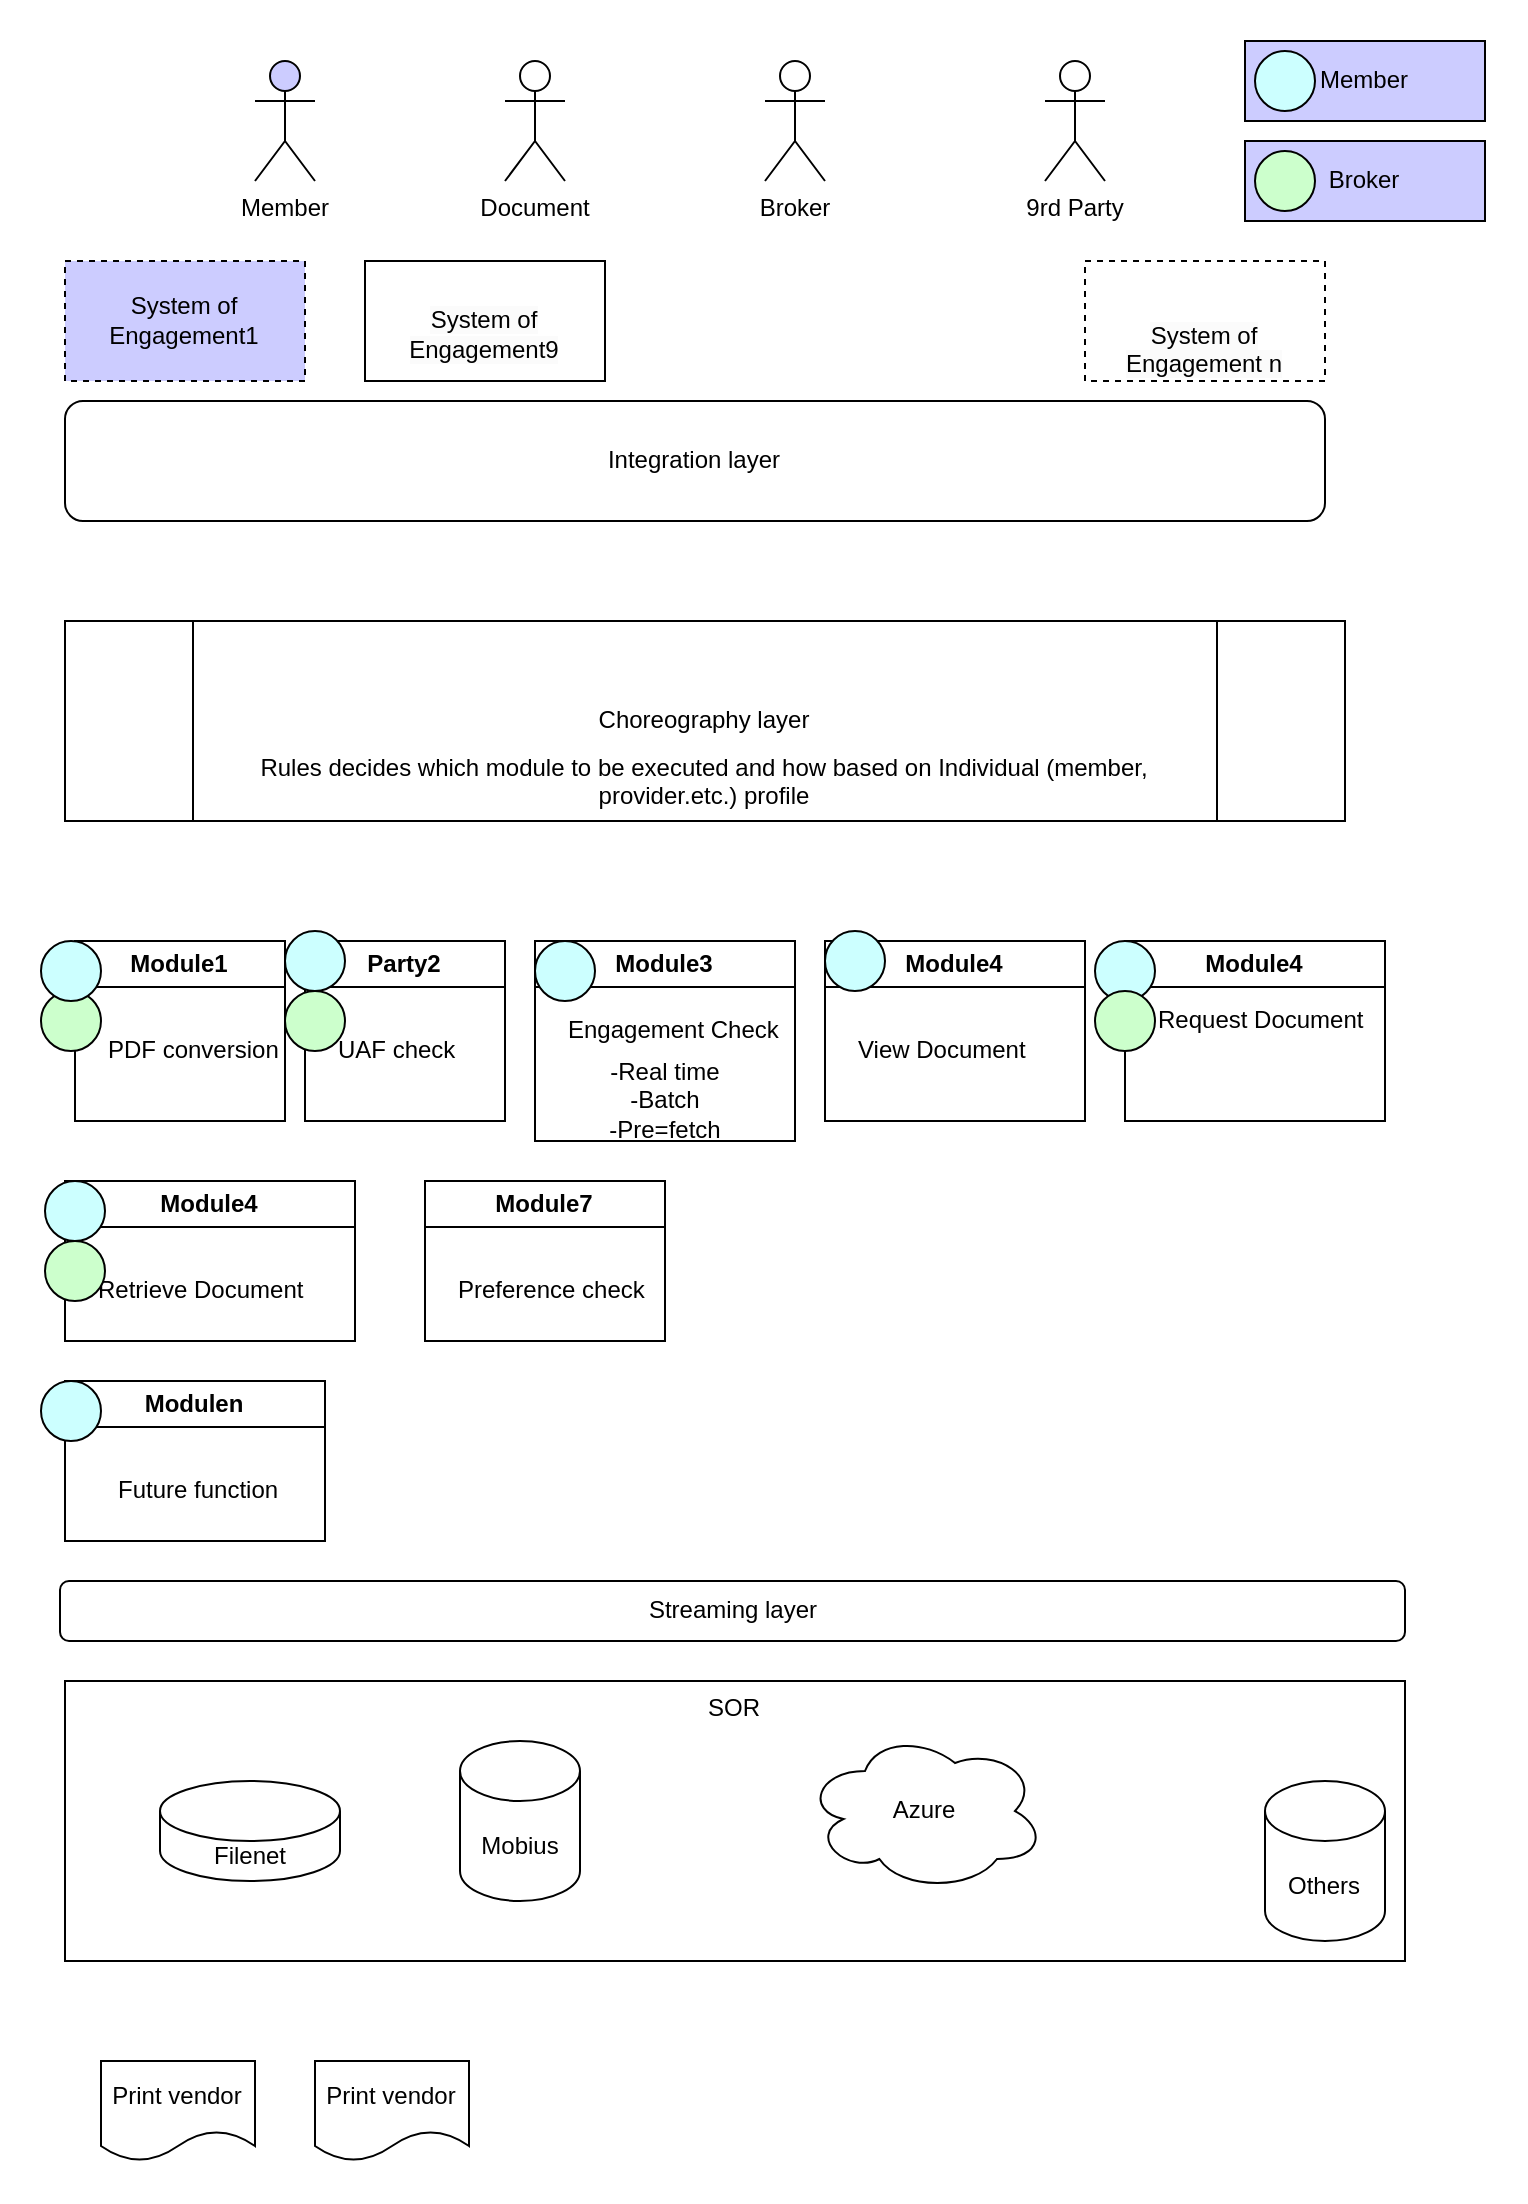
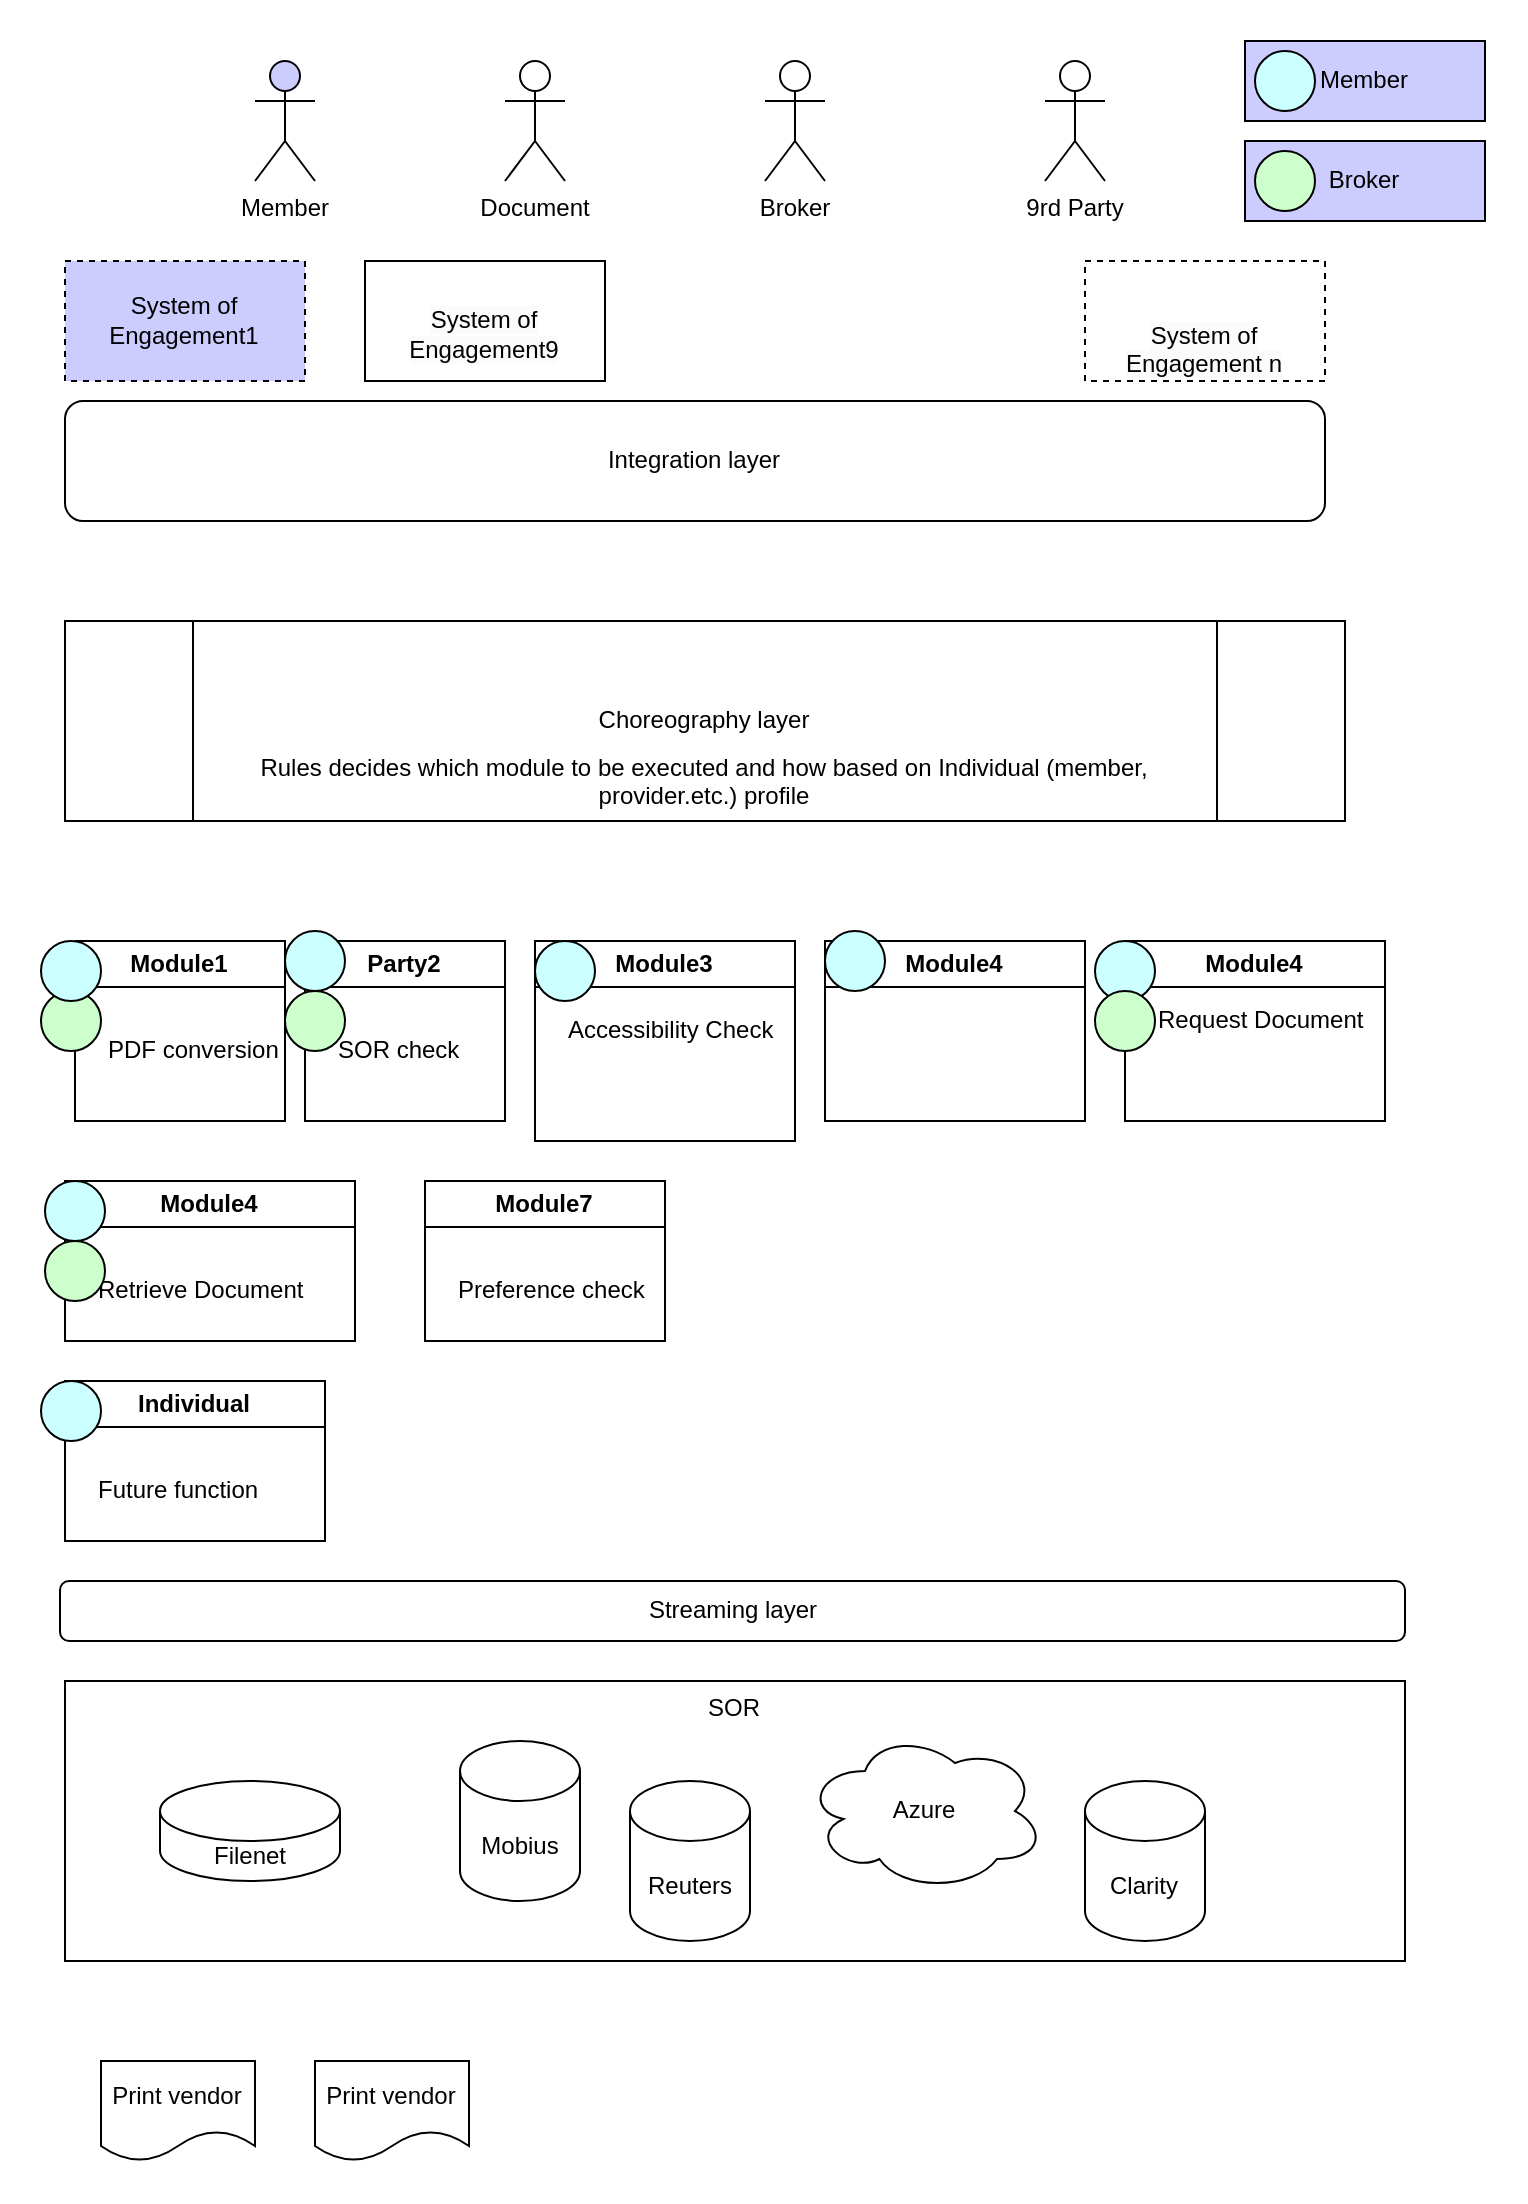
(673, 1031) -> (681, 1031)
(396, 1051) -> (396, 1051)
(965, 1051) -> none
(665, 1101) -> none
(195, 1405) -> (195, 1405)
(215, 1491) -> (195, 1491)
none -> (690, 1861)
none -> (1145, 1861)
(1325, 1861) -> none
